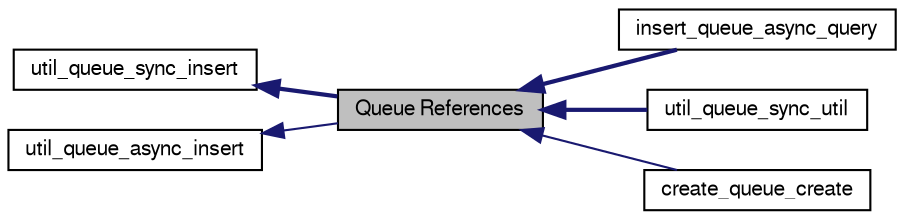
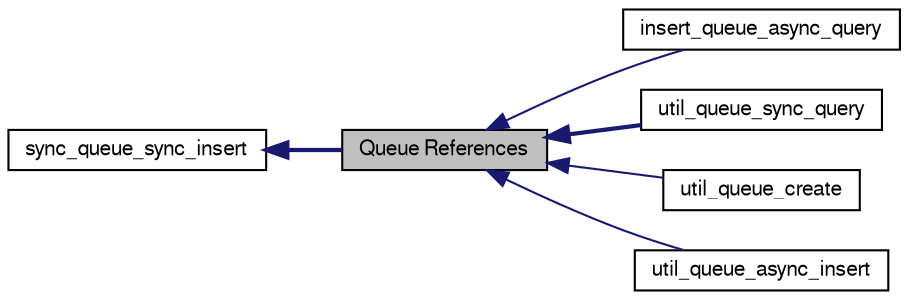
(610, 67) -> (594, 81)
(135, 70) -> (137, 150)
(757, 110) -> (762, 110)
(311, 127) -> (594, 219)
(757, 190) -> (762, 190)
